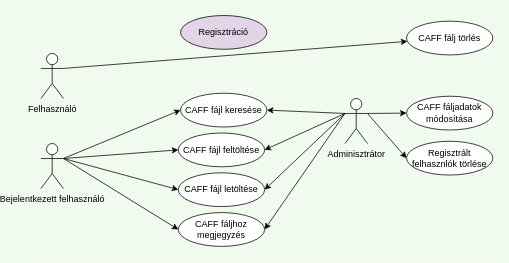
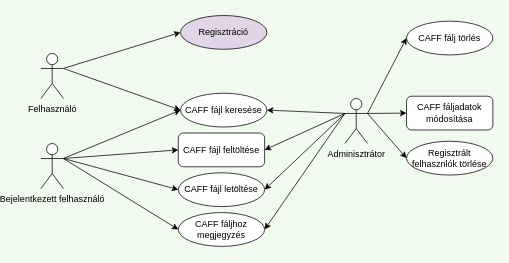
(234, 55) -> (121, 51)
none -> (386, 77)
none -> (120, 88)
(449, 113) -> (449, 113)
(221, 150) -> (221, 150)
